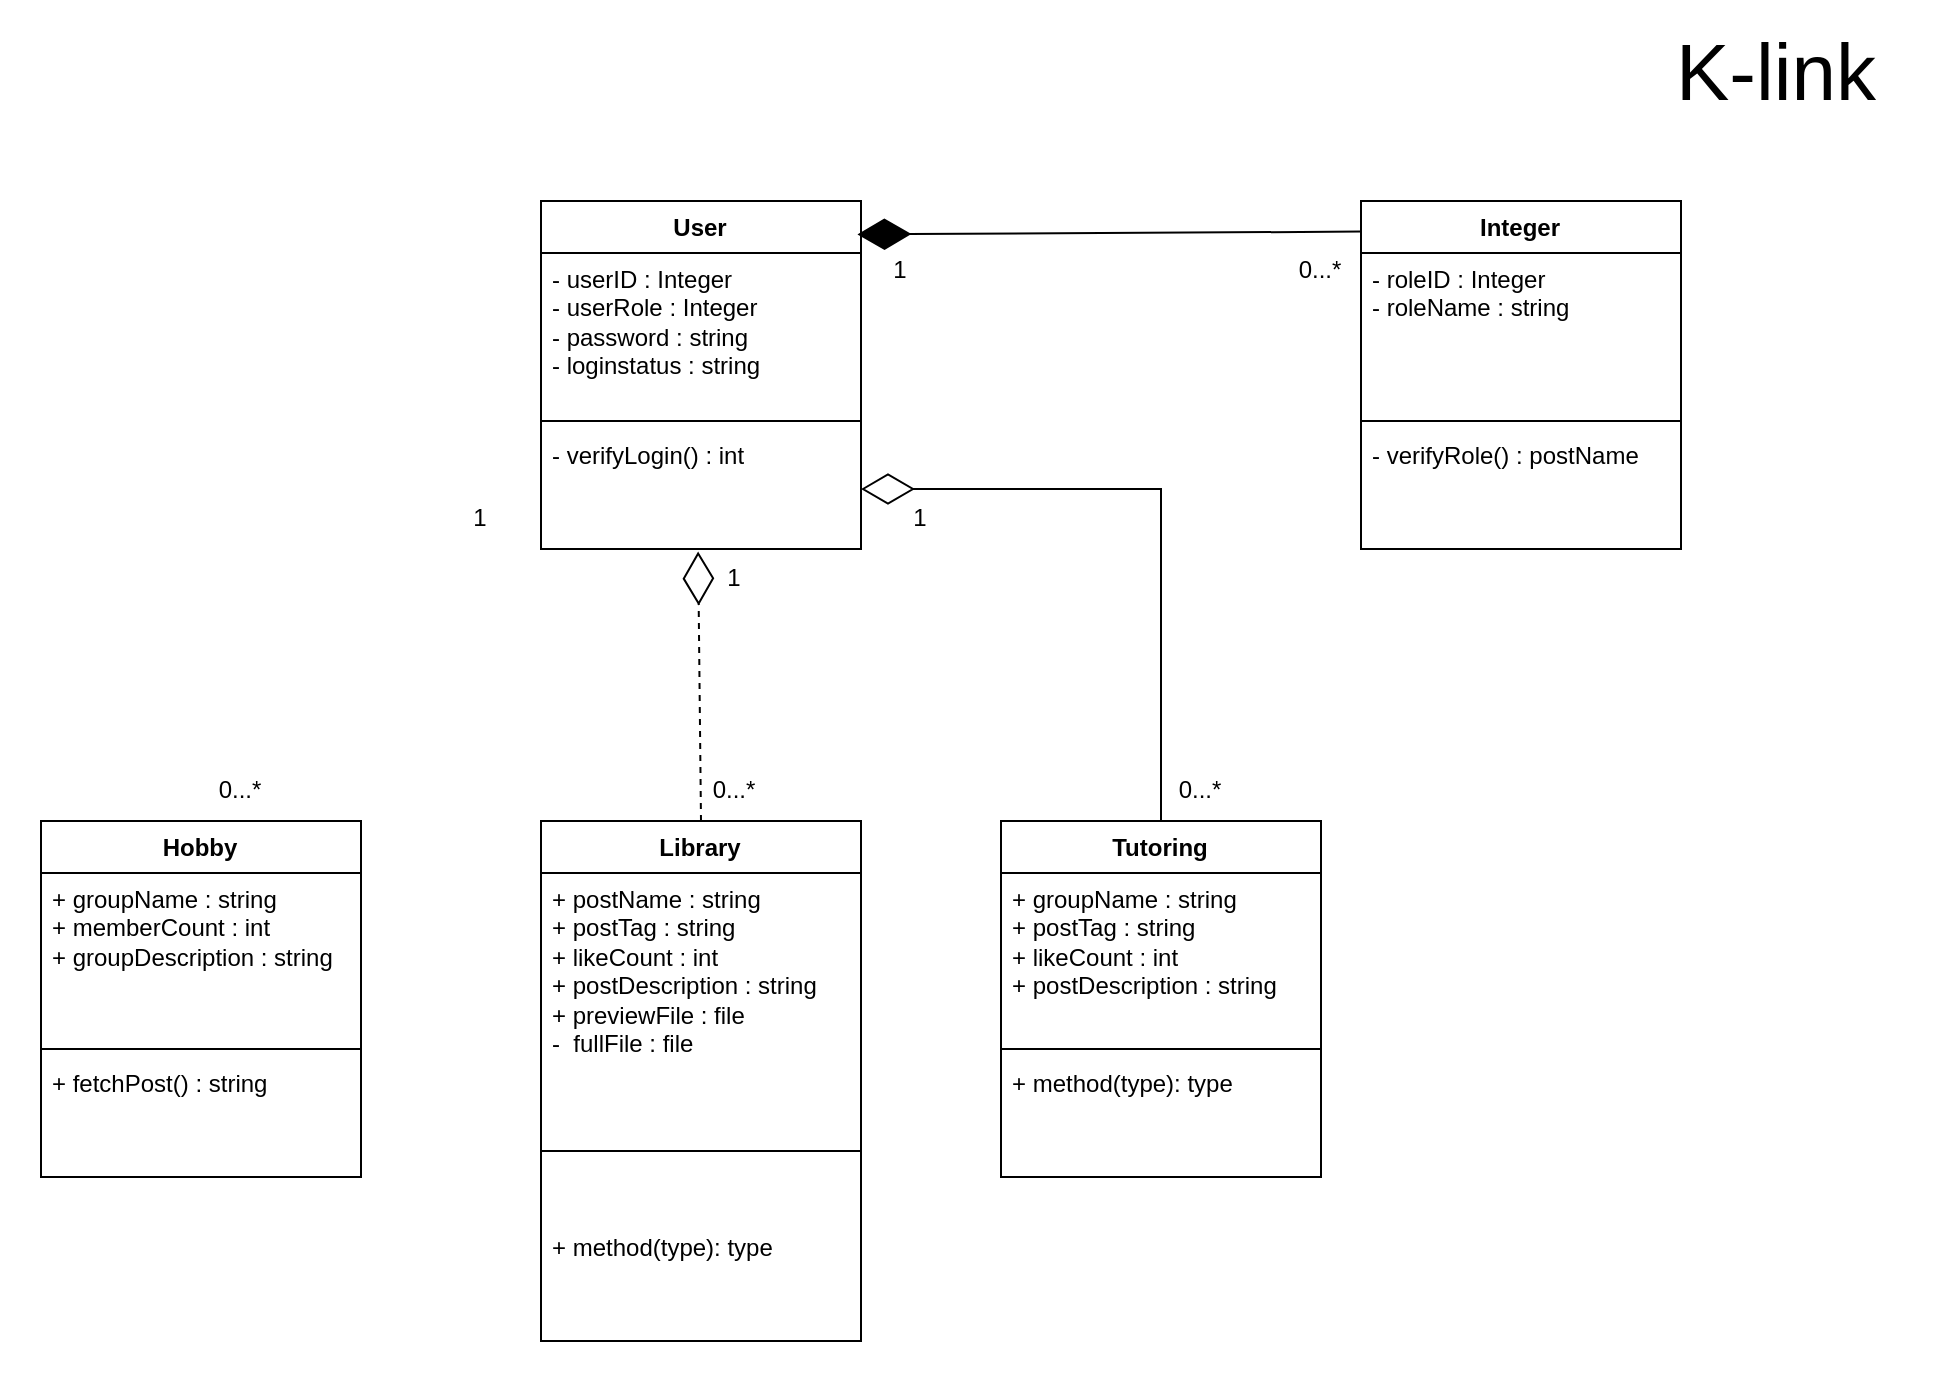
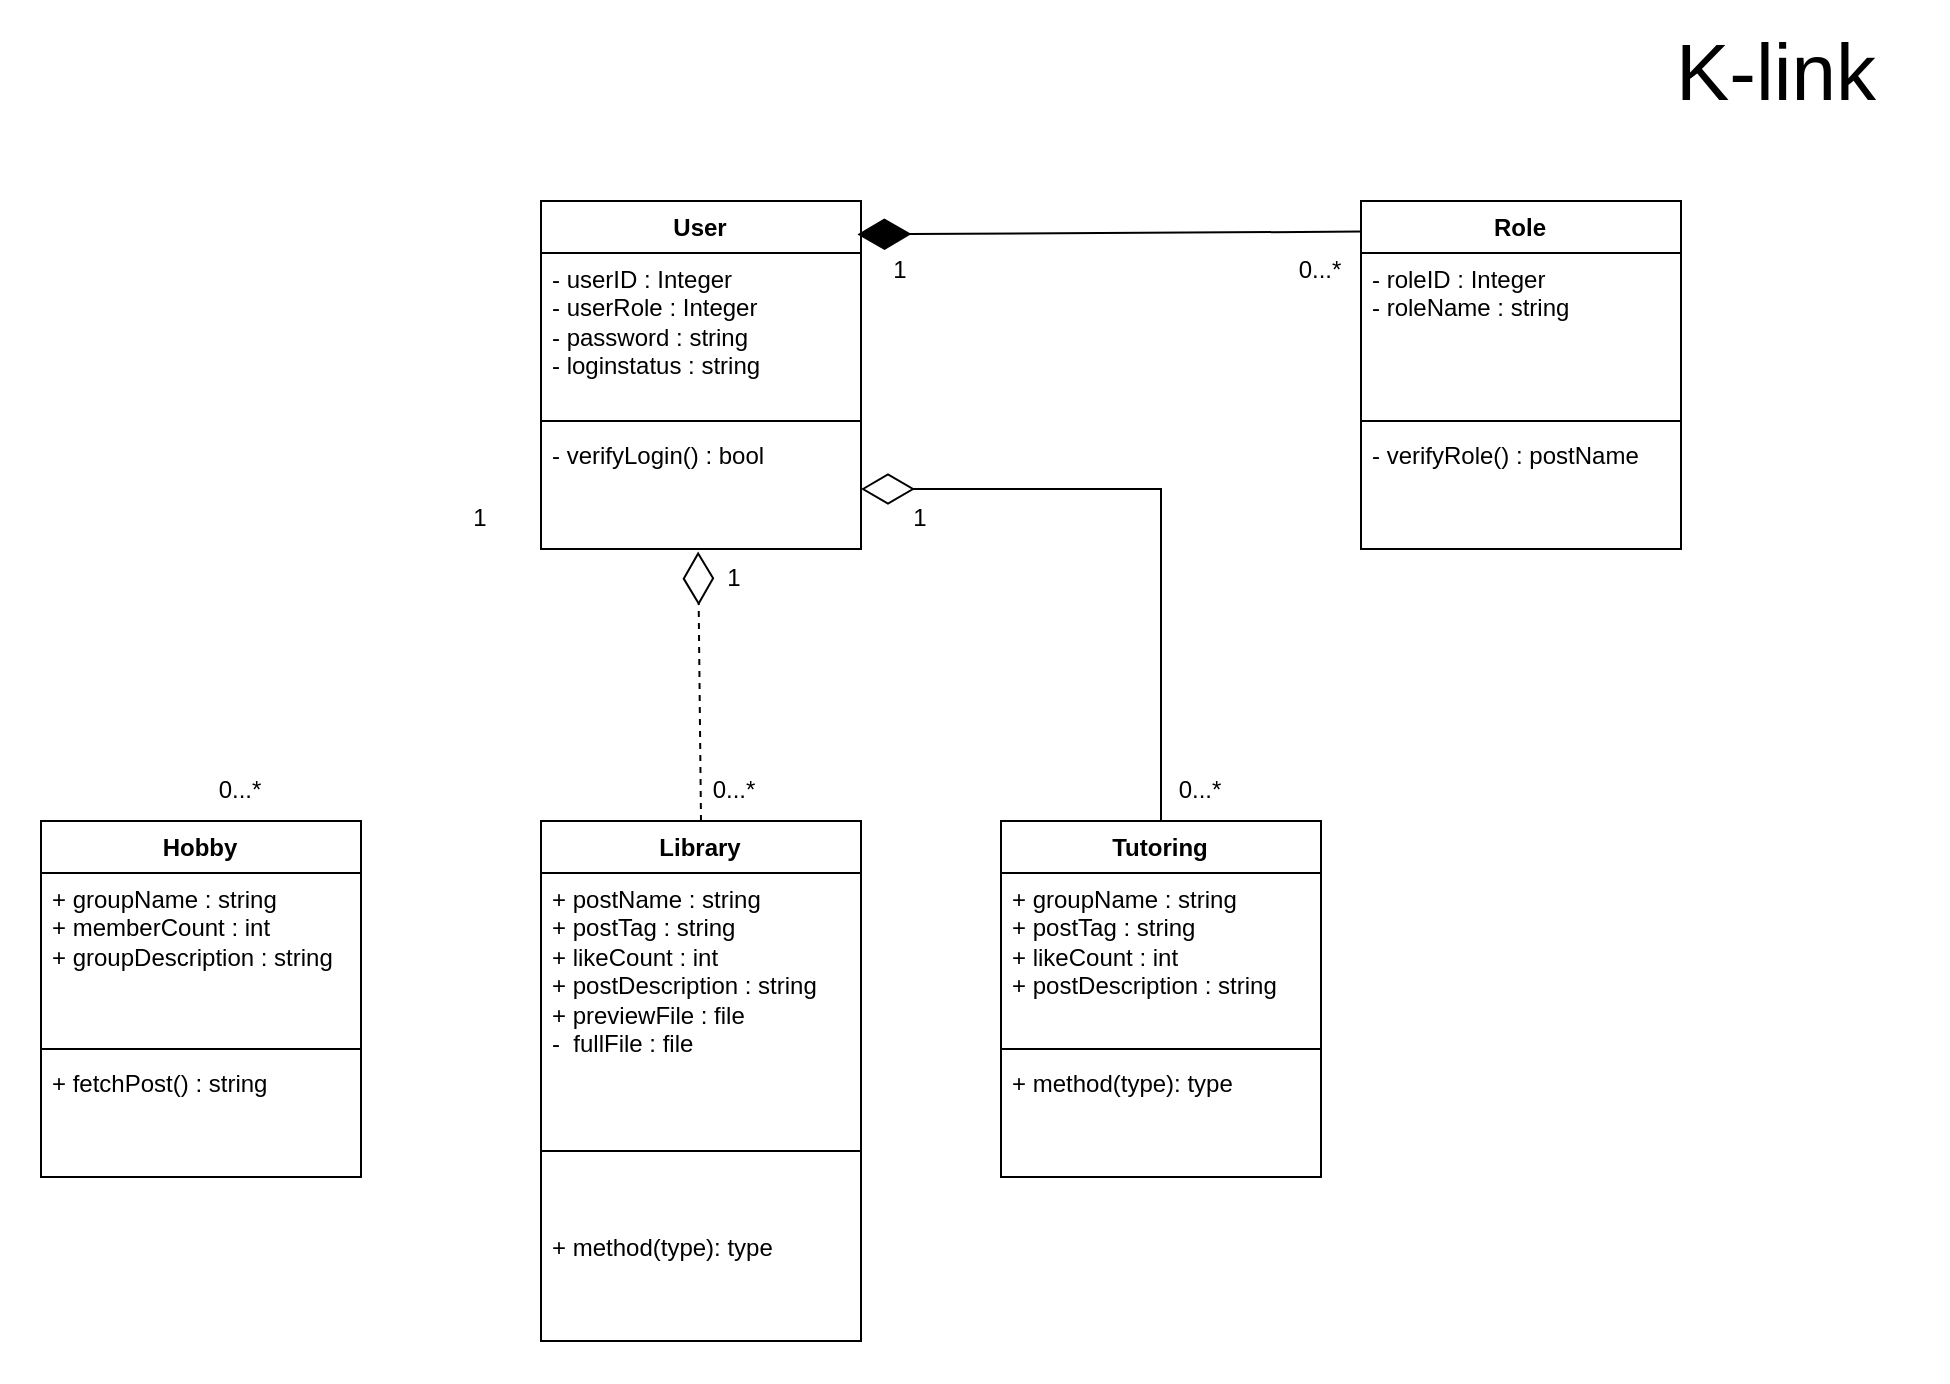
(1521, 229) -> (1521, 229)
(672, 457) -> (679, 457)
